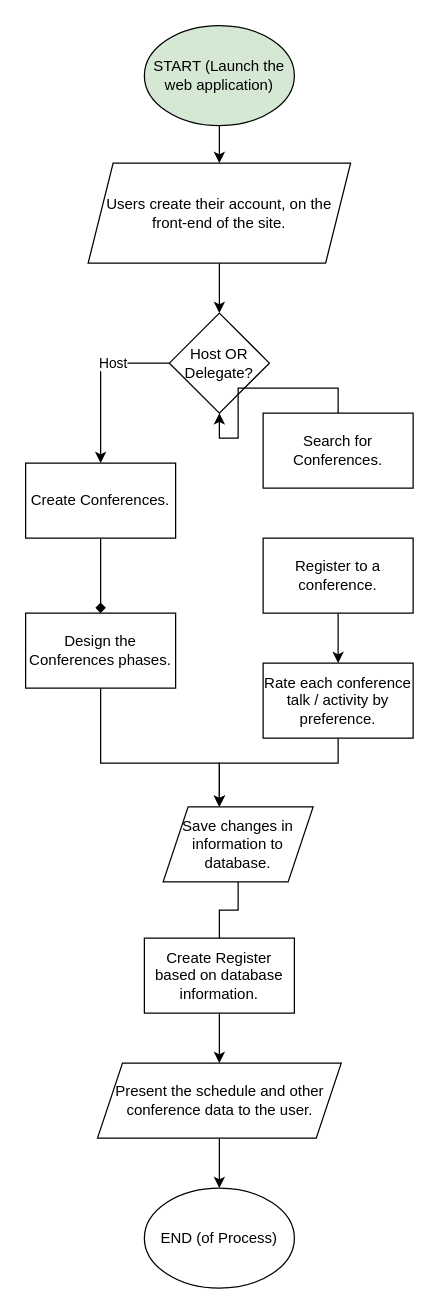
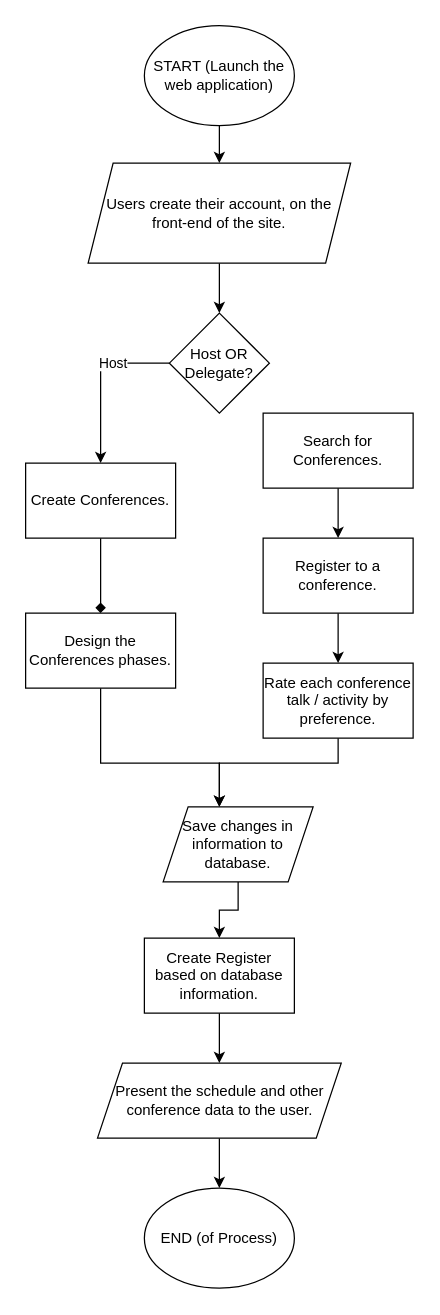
(219, 76) -> (219, 76)
(258, 388) -> (338, 509)
(219, 931) -> (219, 928)
